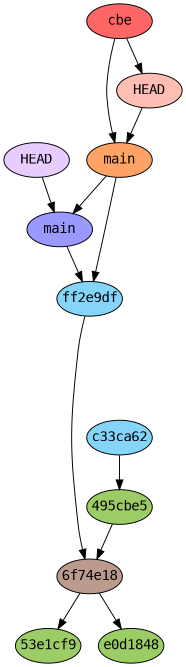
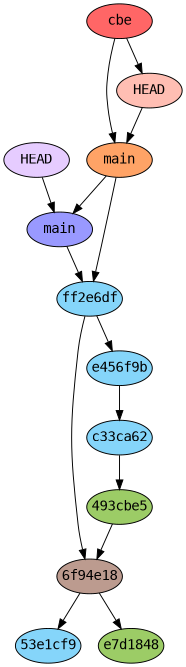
(90, 299) -> (90, 299)
none -> (120, 368)
(120, 507) -> (120, 507)
(90, 576) -> (90, 576)
(48, 646) -> (48, 646)
(131, 646) -> (131, 646)
